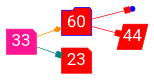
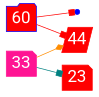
(45, 34) -> (46, 53)
